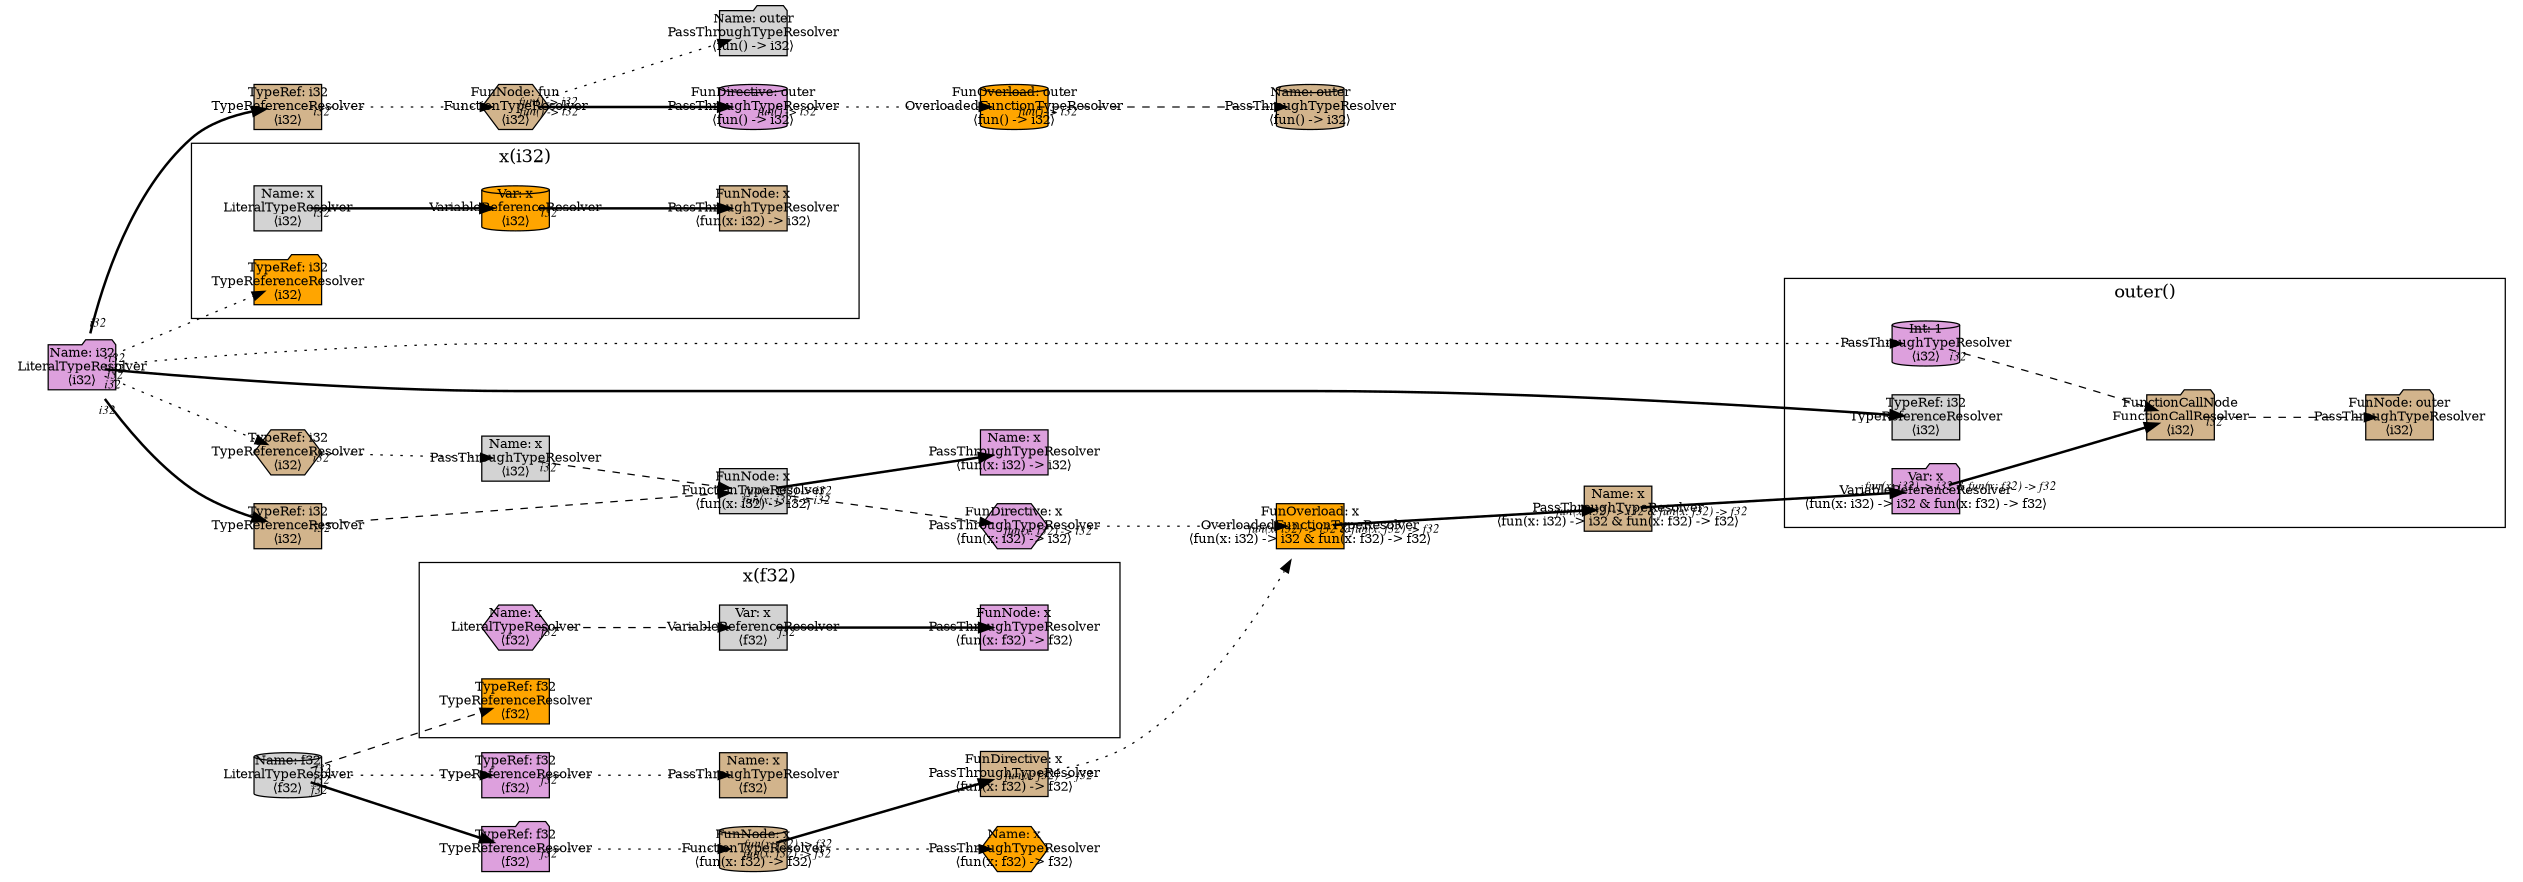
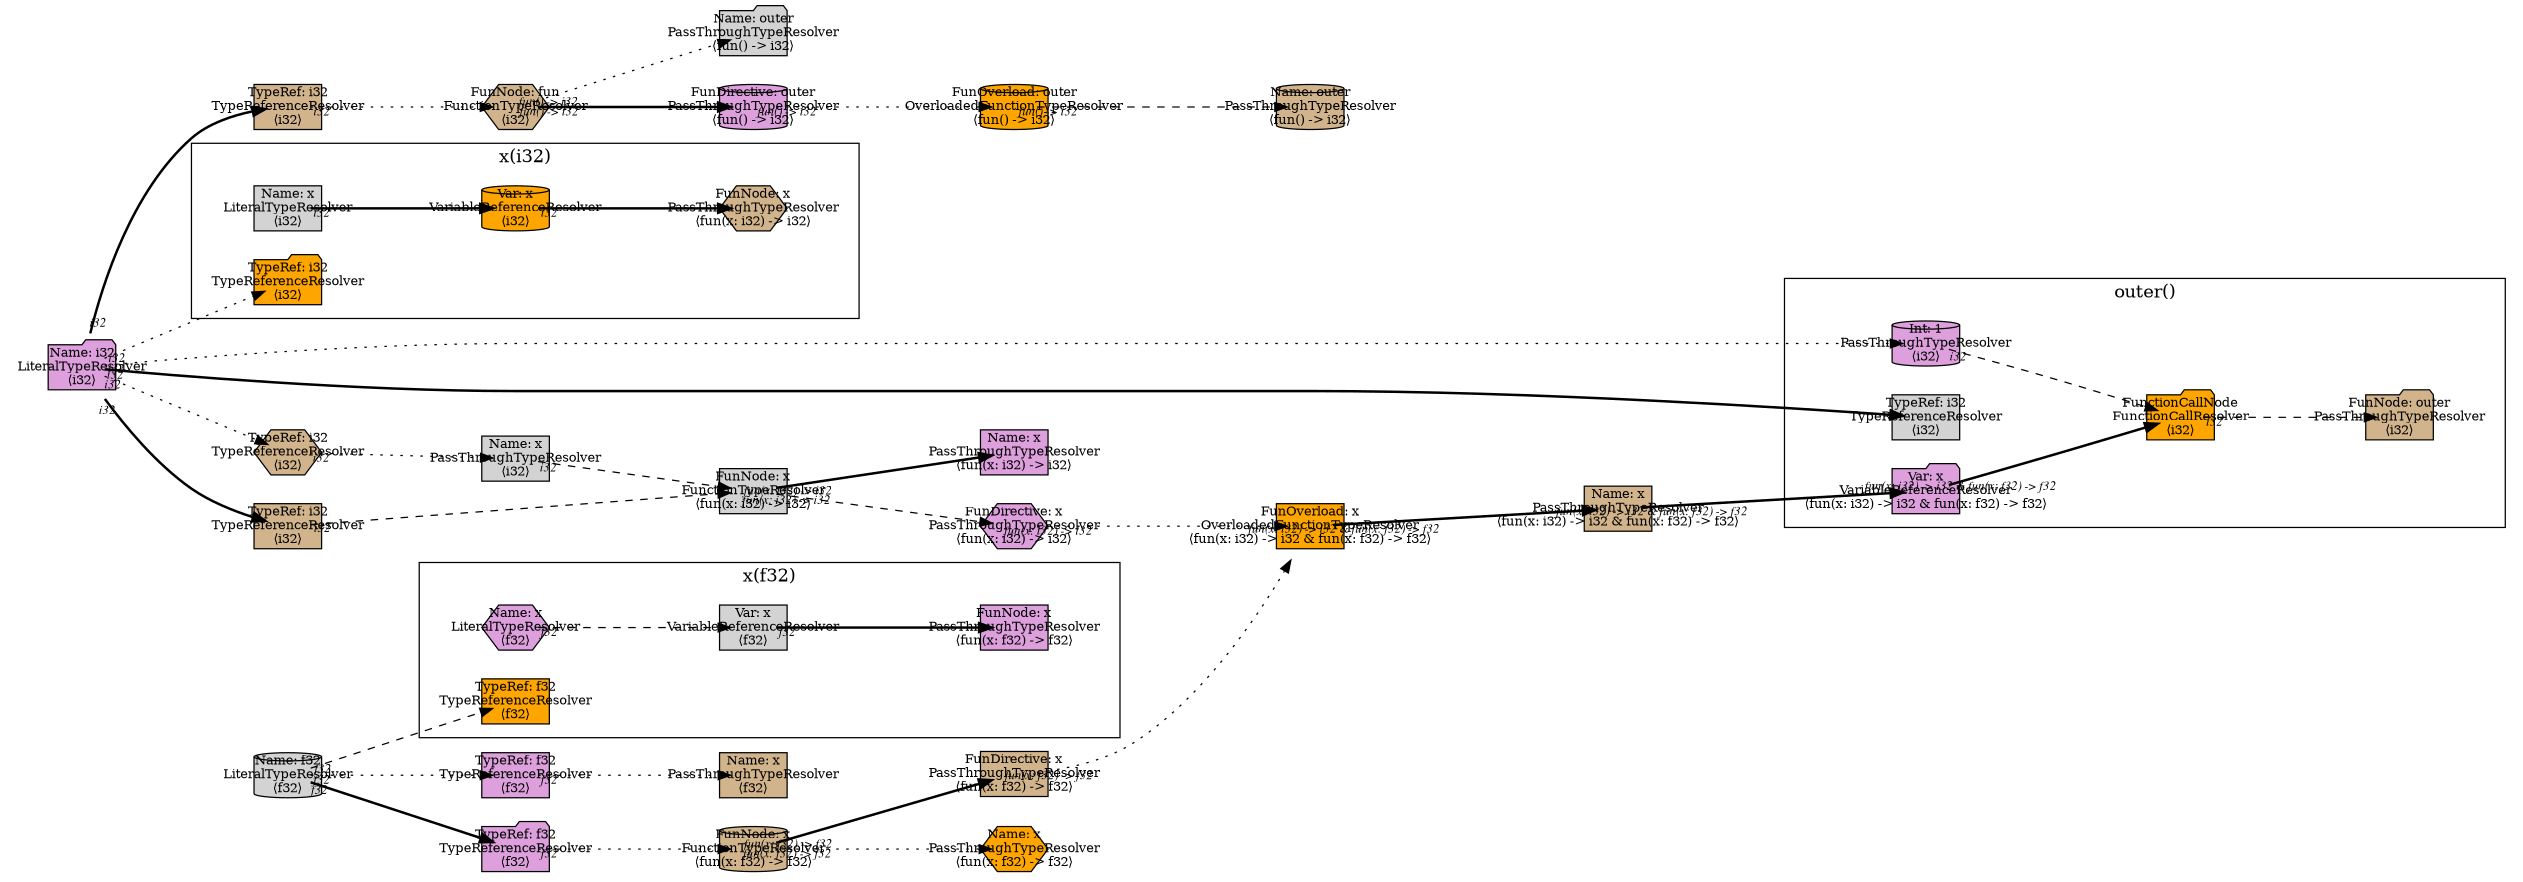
(753, 208) -> (753, 208)
(2181, 417) -> (2181, 417)
